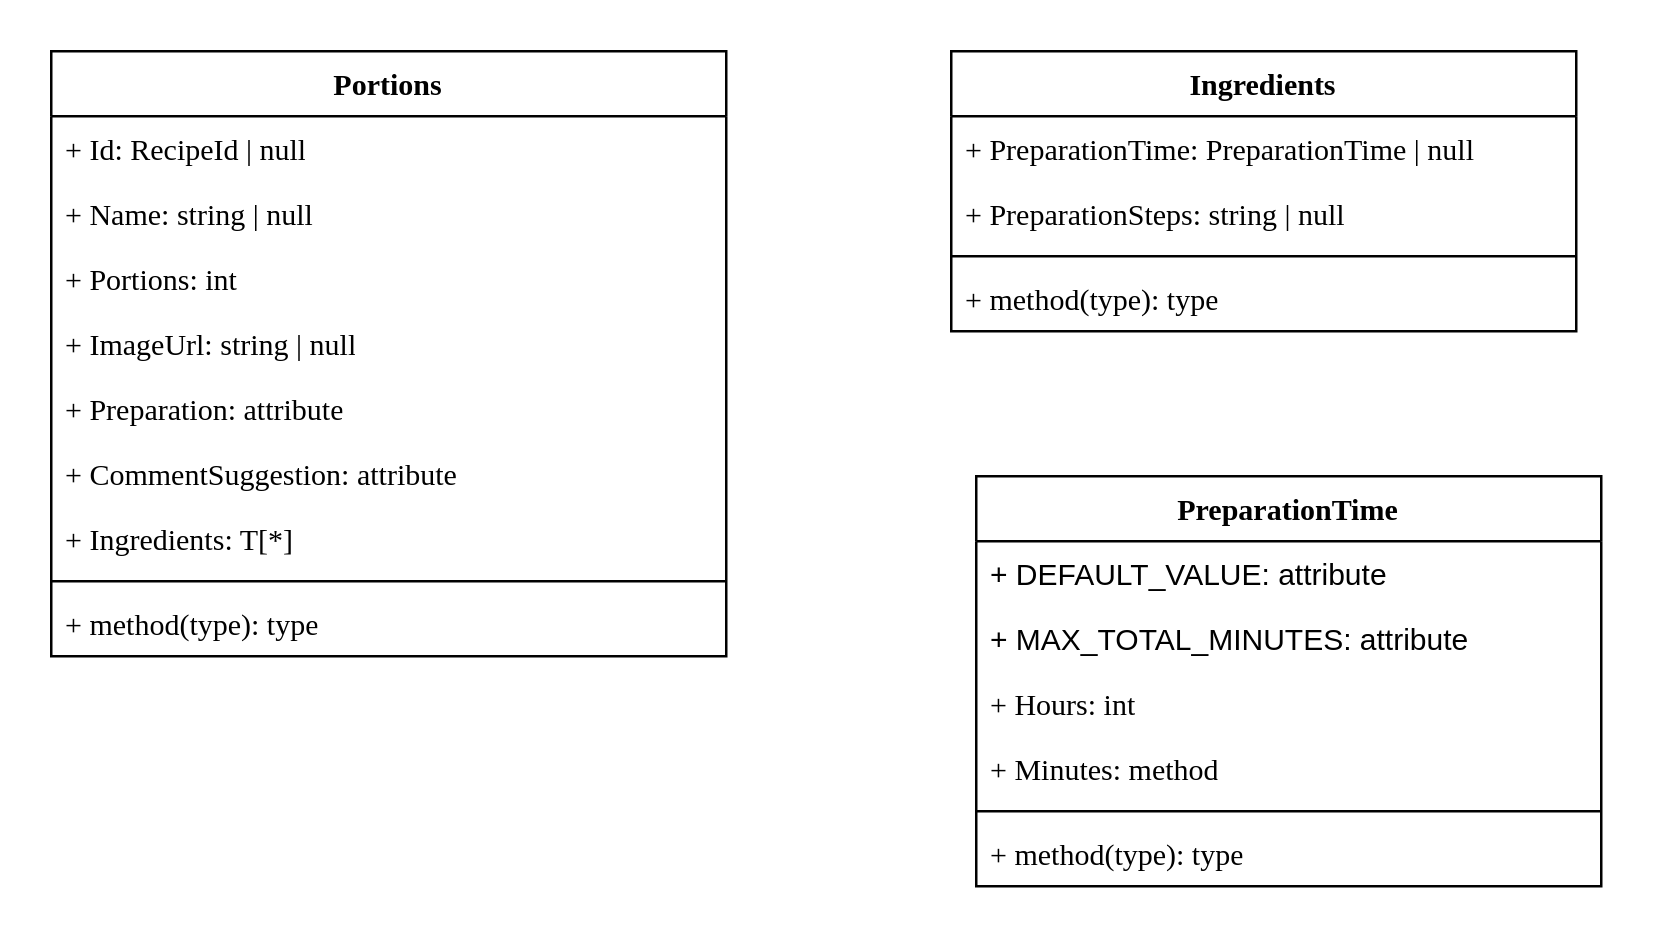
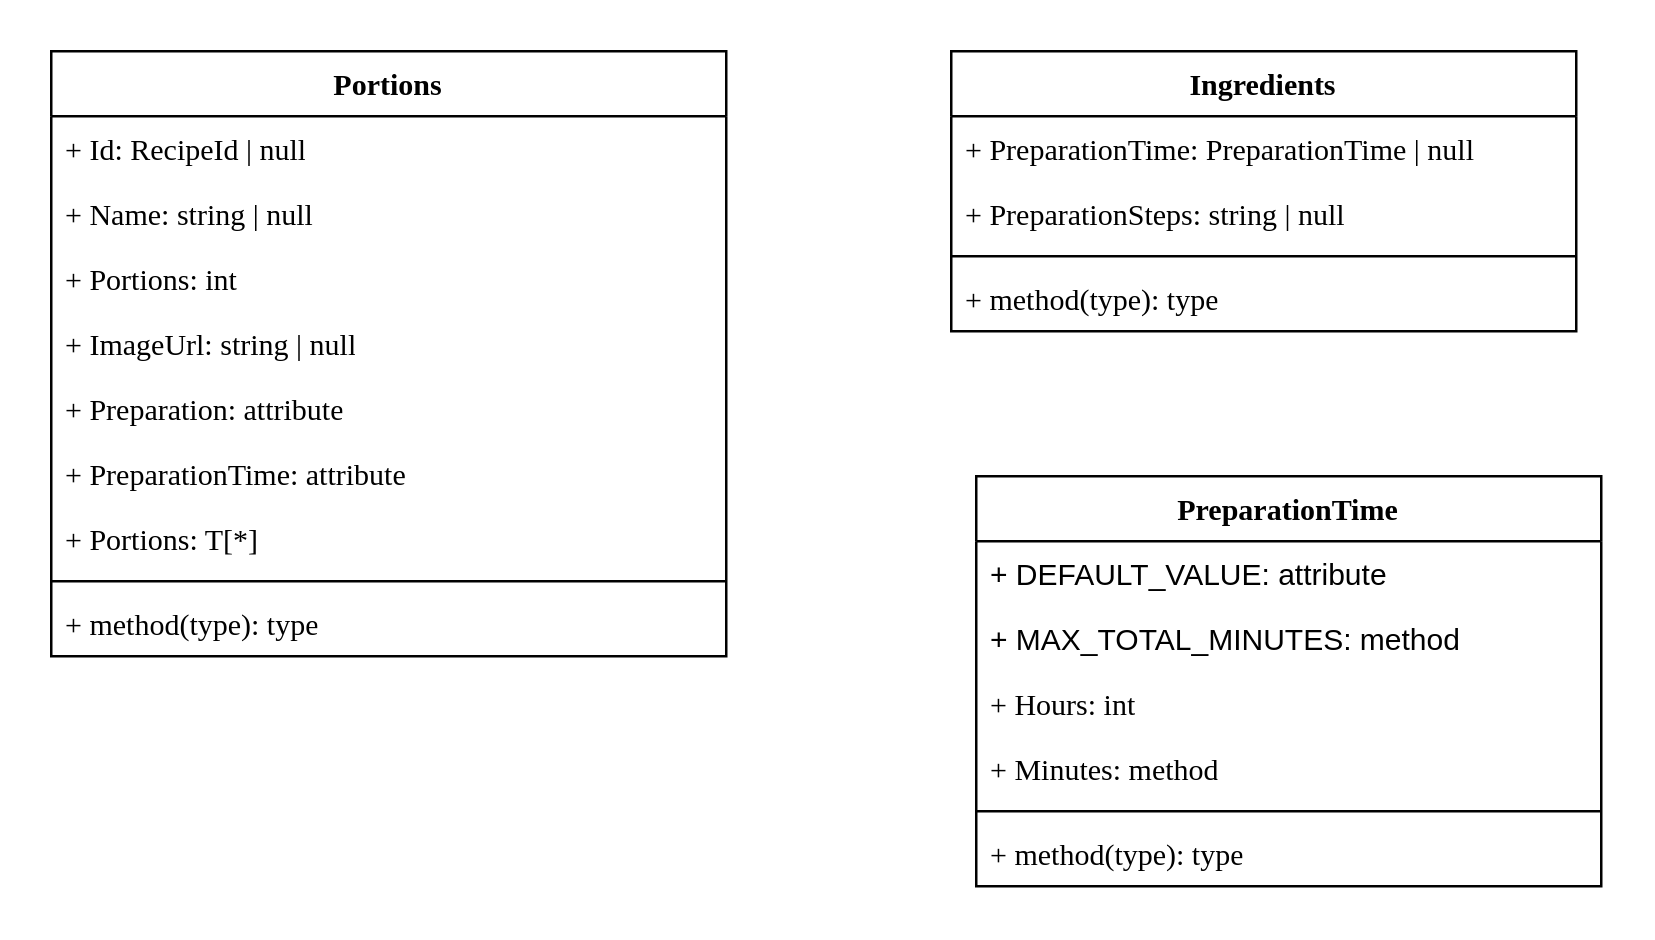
(299, 477) -> (278, 477)
(210, 542) -> (185, 542)
(1228, 642) -> (1206, 642)
